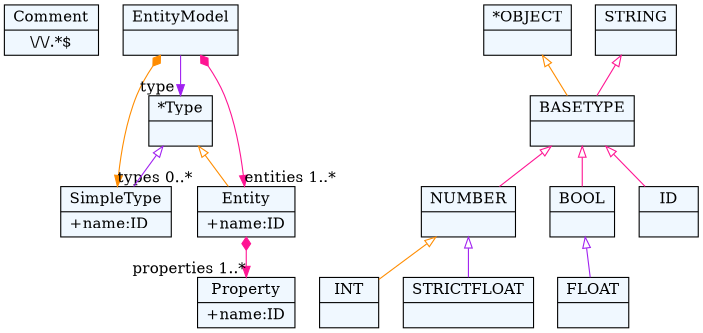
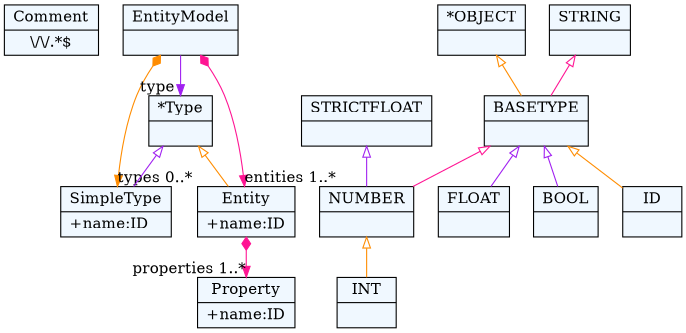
(629, 170) -> (600, 171)
(582, 172) -> (553, 172)
(468, 263) -> (367, 172)
(588, 263) -> (502, 171)
